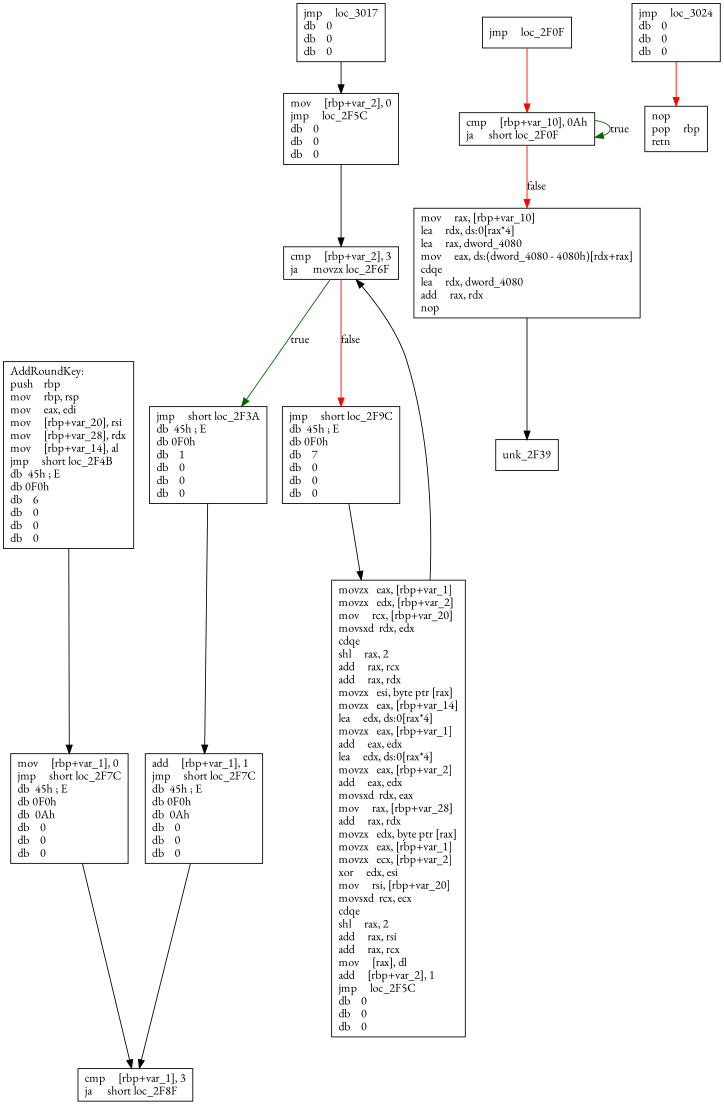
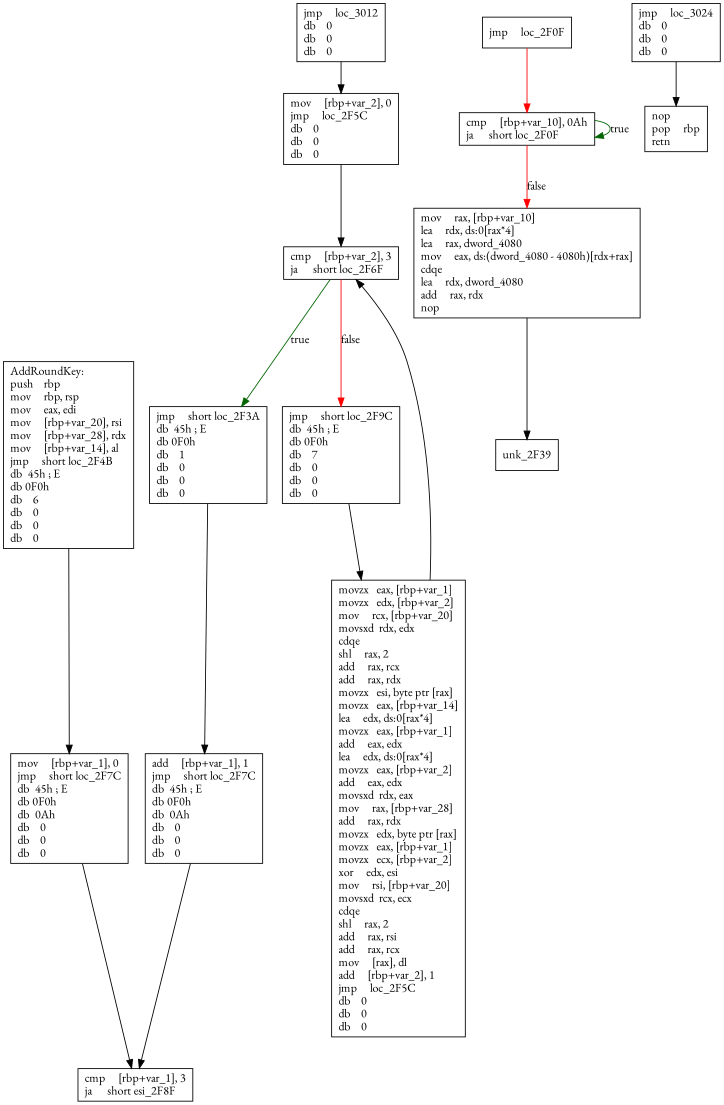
(341, 33) -> (341, 33)
(676, 80) -> (676, 80)
(341, 263) -> (341, 263)
(135, 1085) -> (135, 1085)
